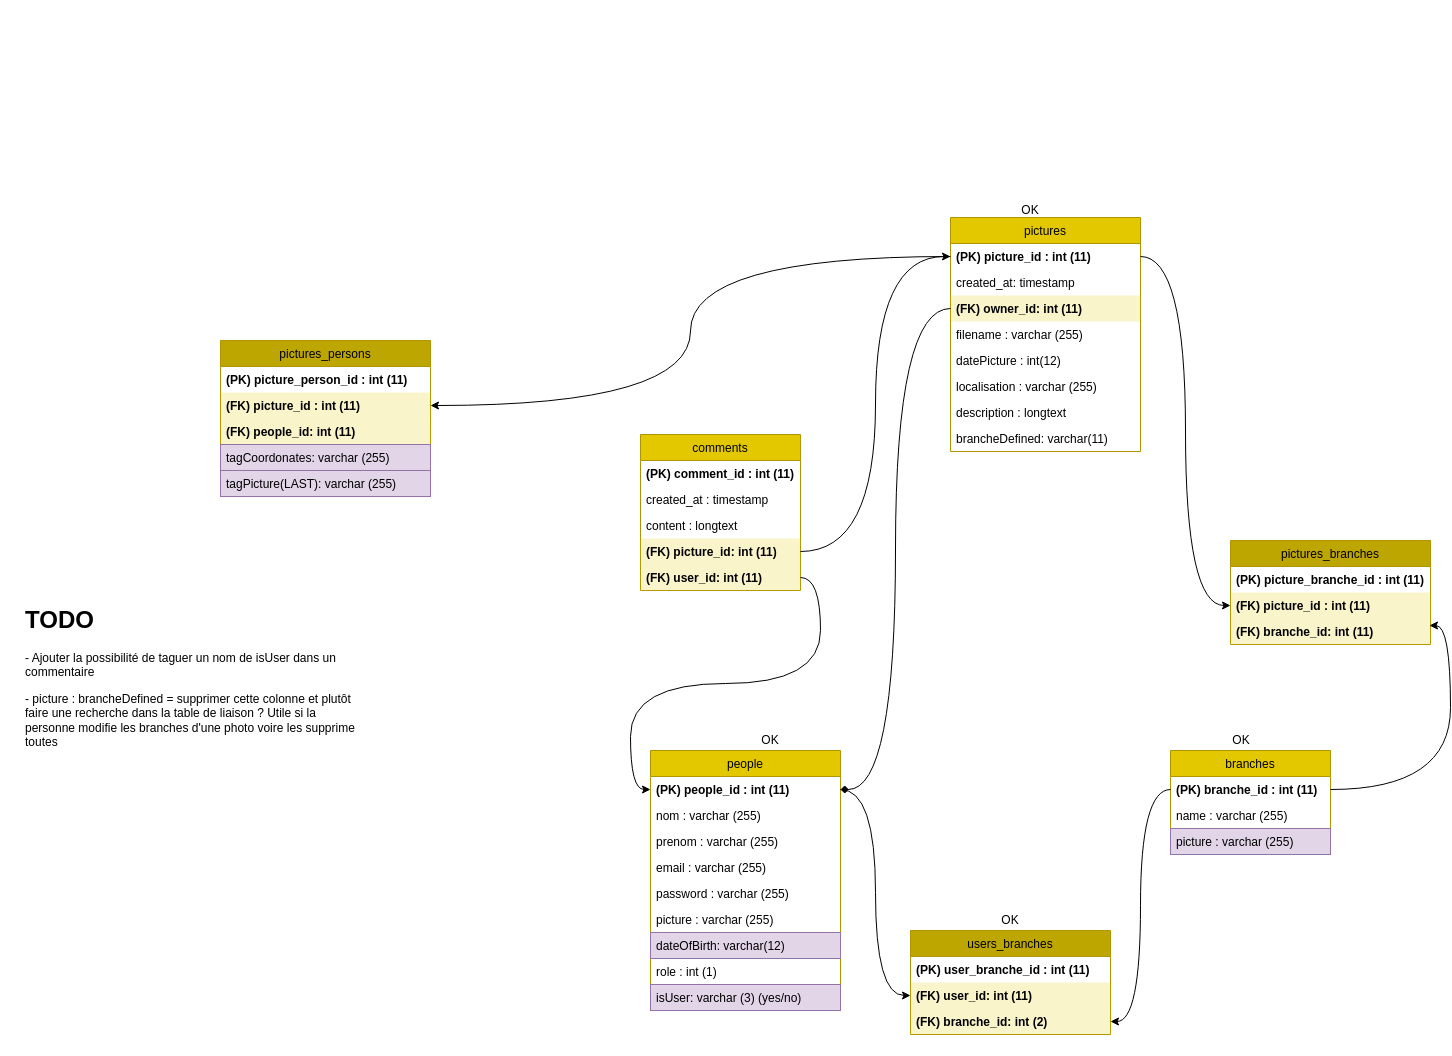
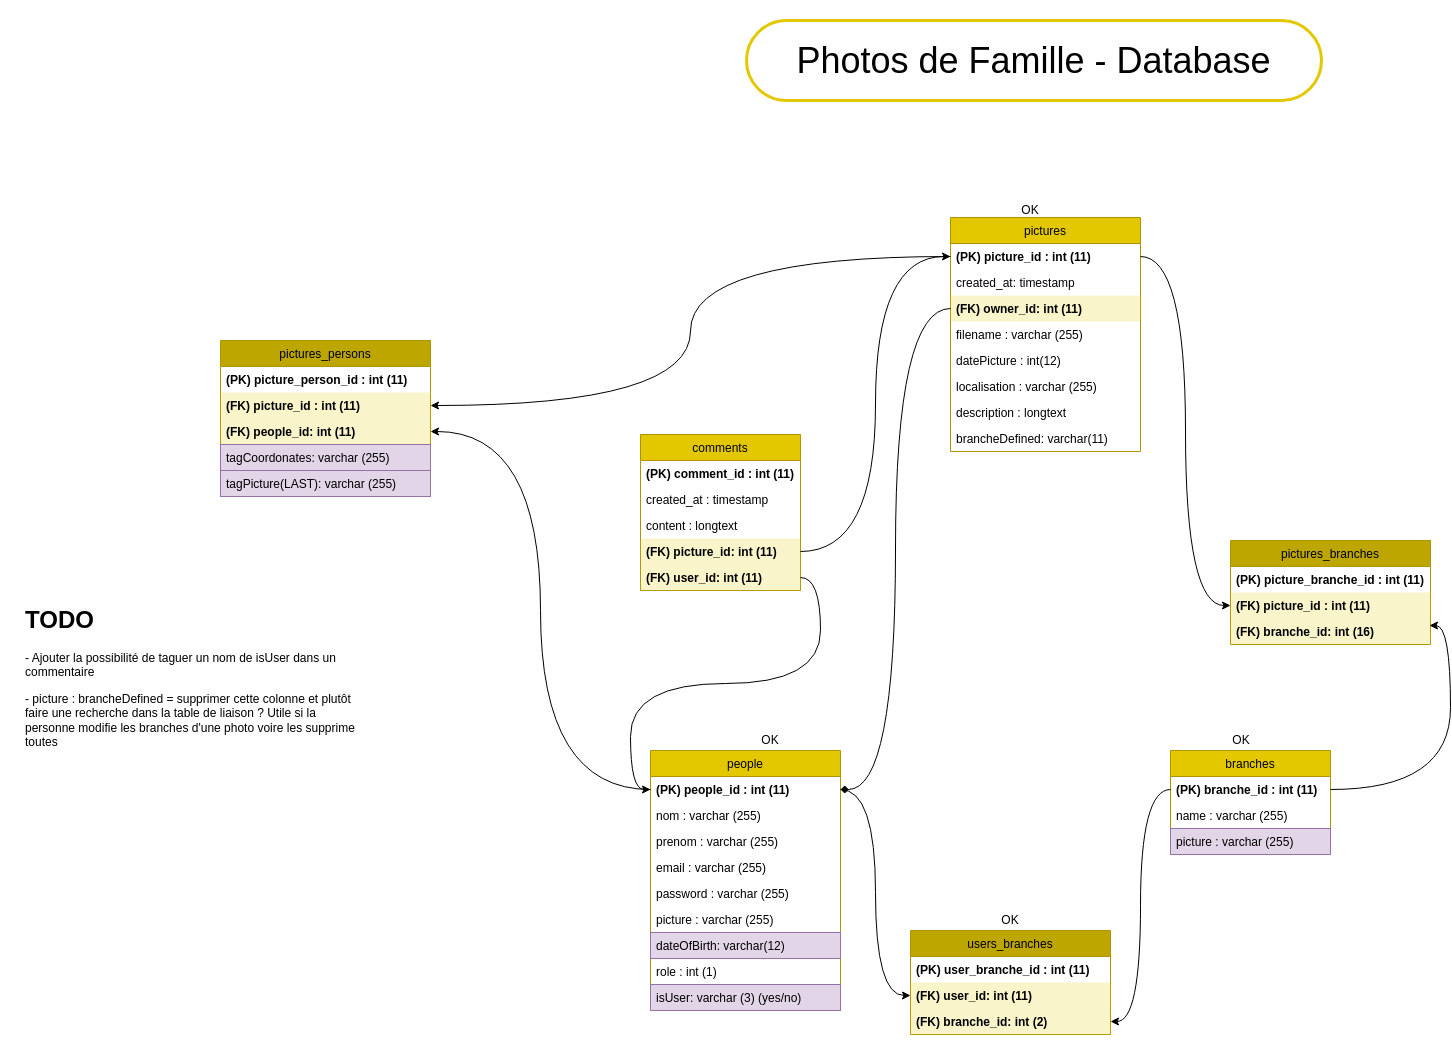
none -> (1034, 61)
none -> (540, 608)
(1311, 632) -> (1311, 632)
